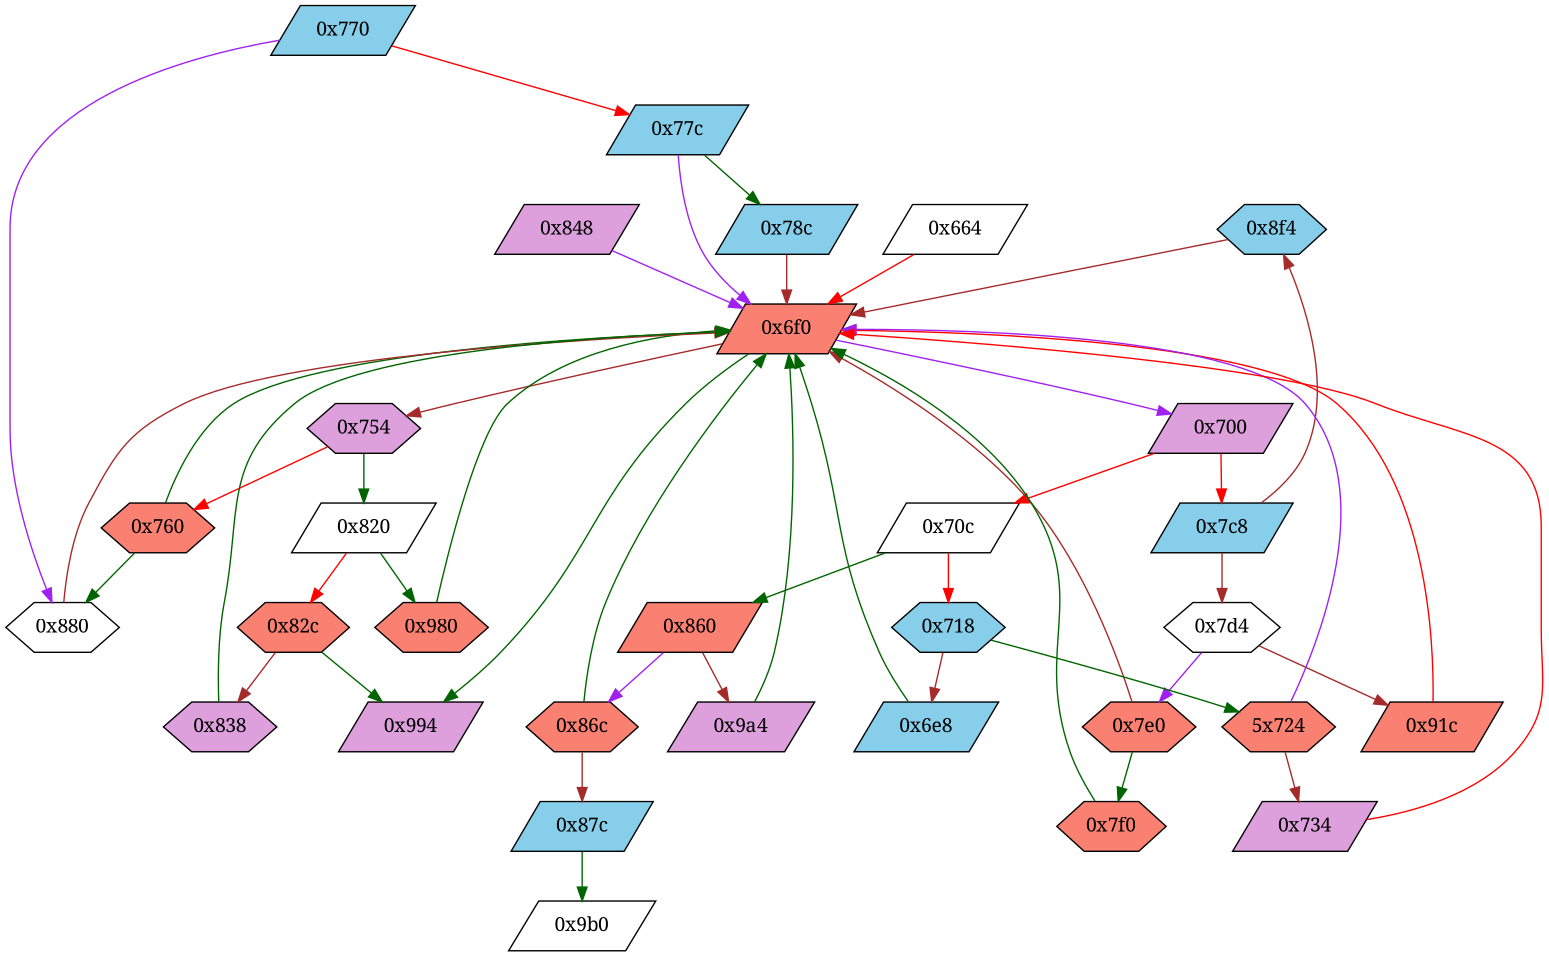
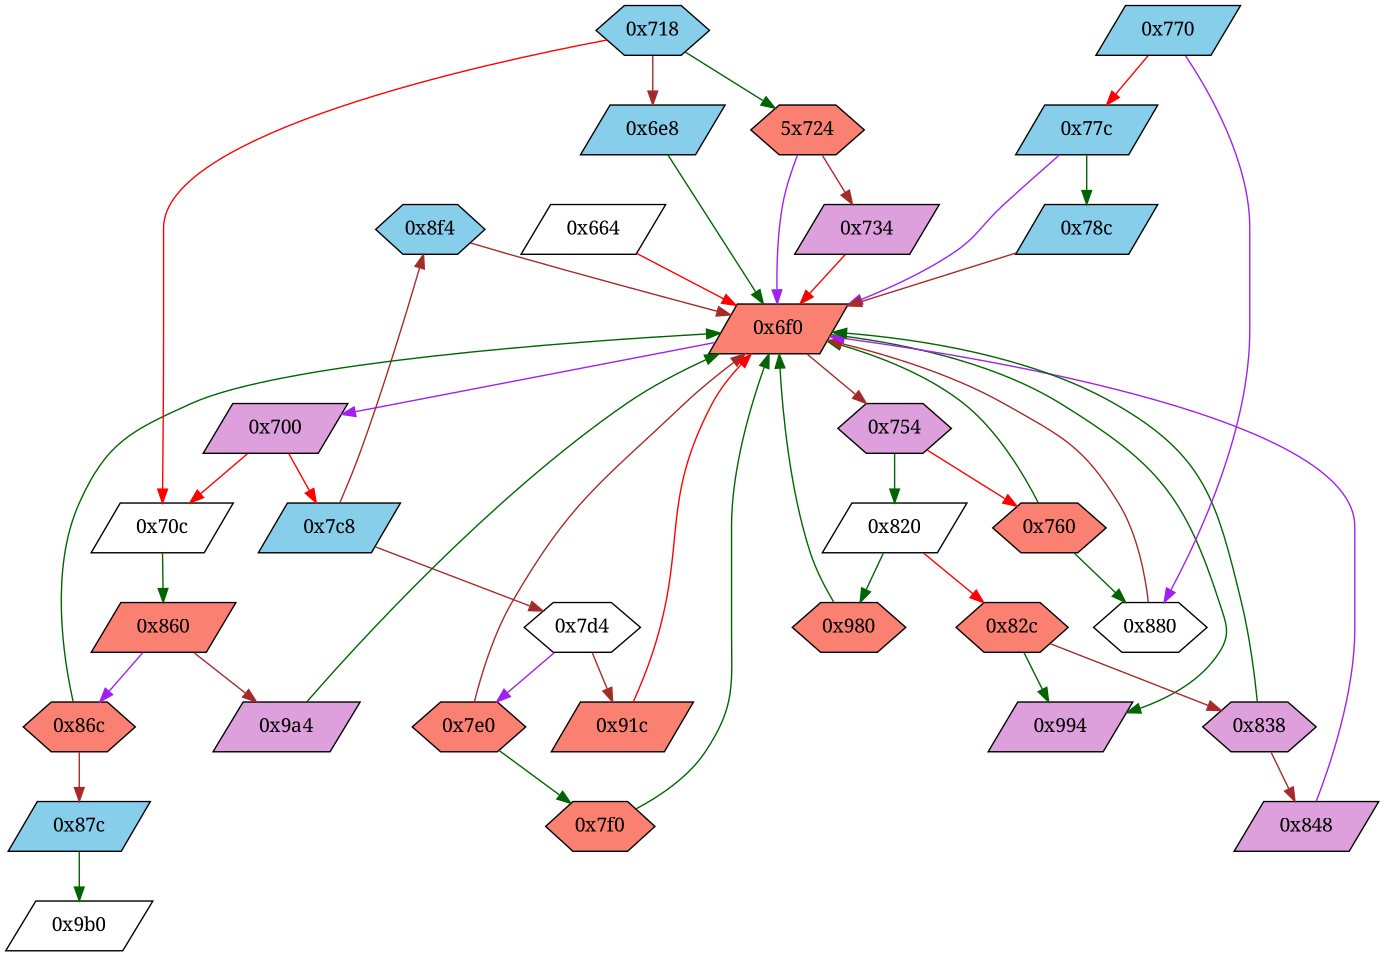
(948, 571) -> (244, 147)
none -> (1280, 770)
